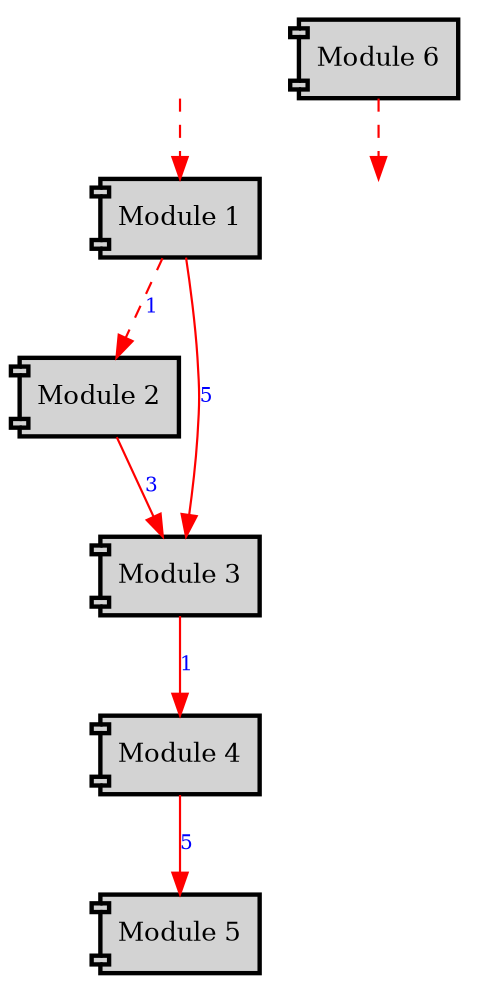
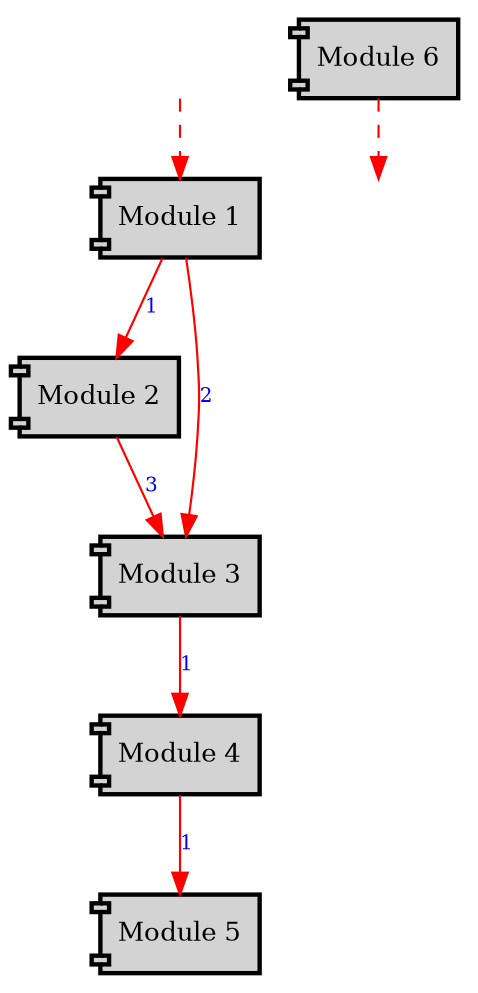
(144, 298) -> (144, 298)
(207, 397) -> (207, 397)
(188, 844) -> (188, 844)
